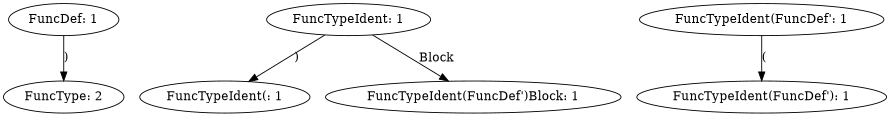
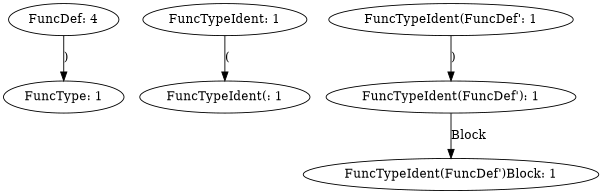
(64, 20) -> (64, 20)
(407, 56) -> (451, 131)
(297, 58) -> (228, 58)
(764, 58) -> (454, 58)
(64, 97) -> (64, 97)
